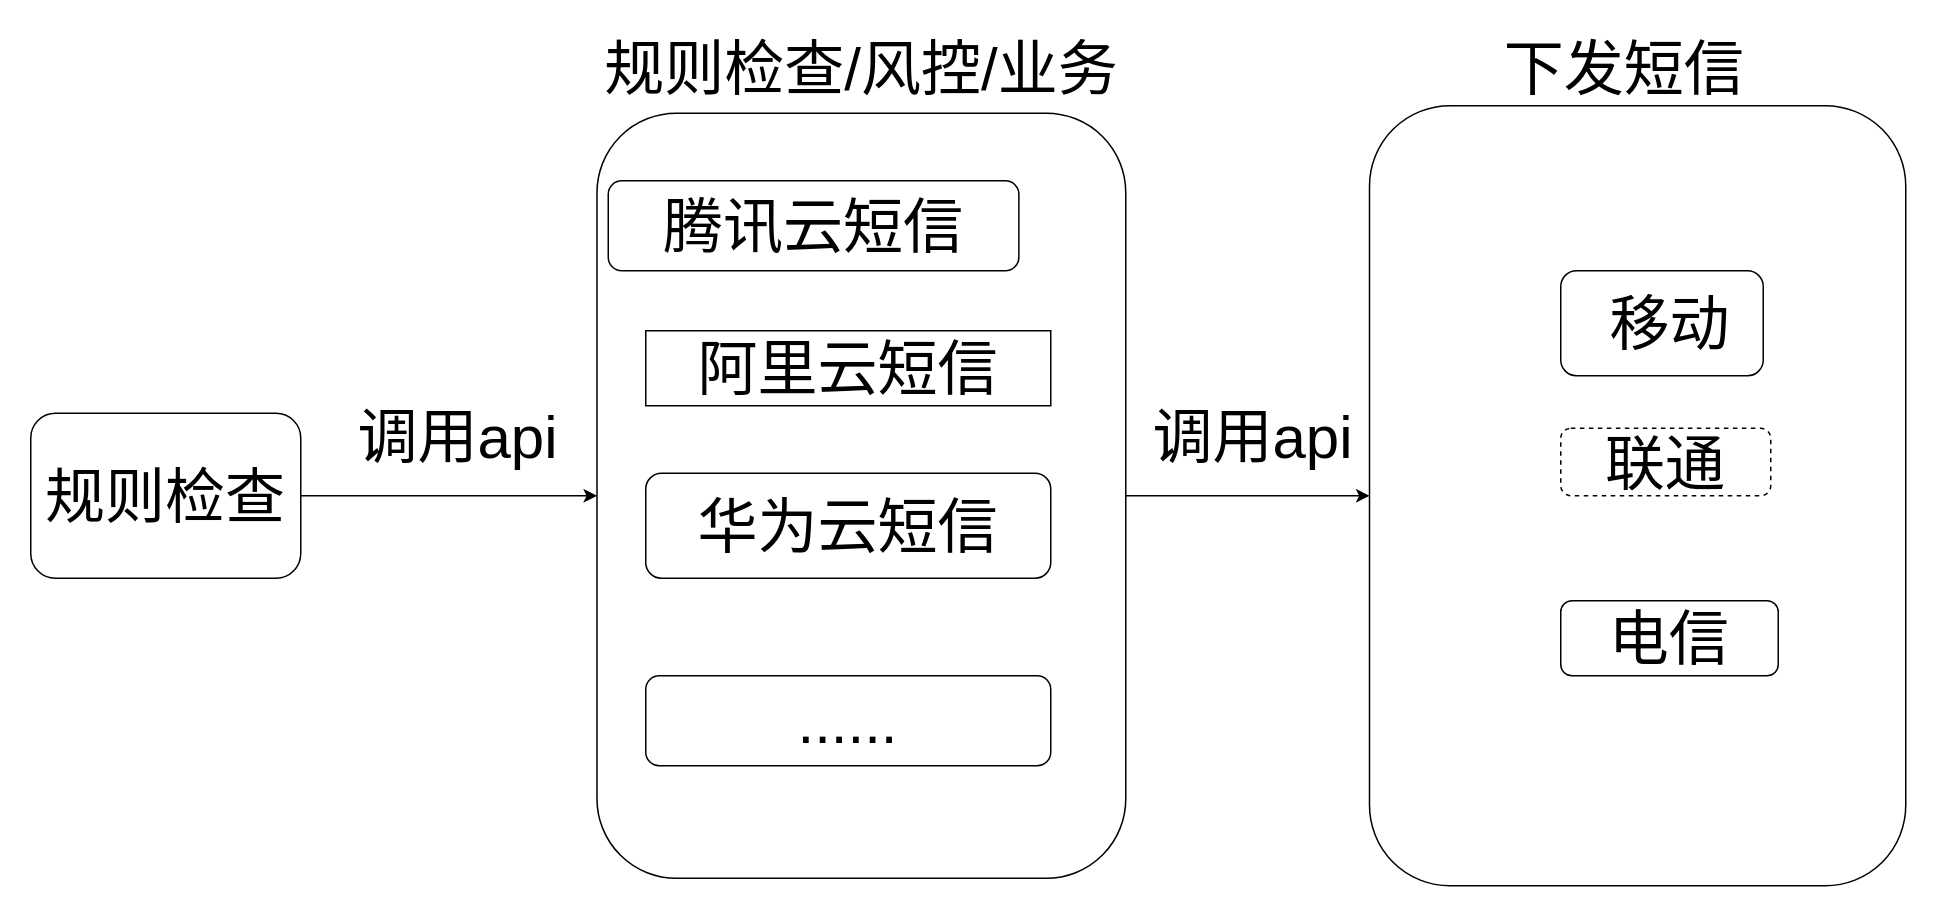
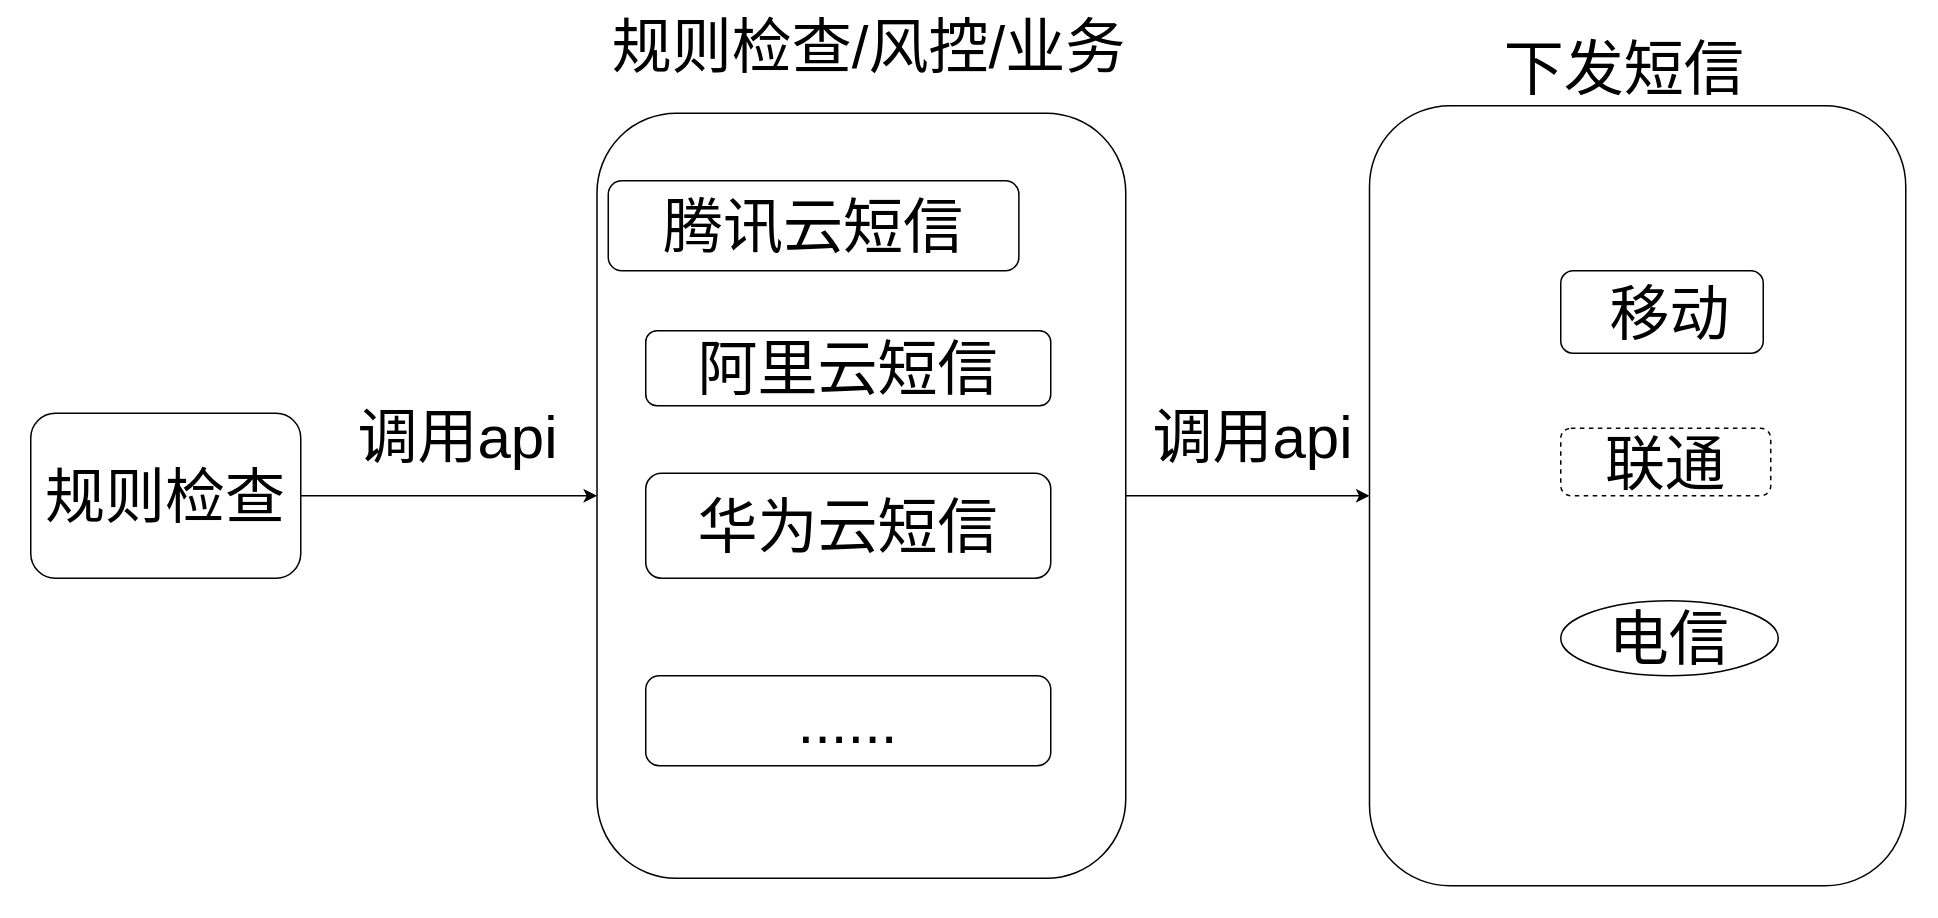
(861, 68) -> (869, 46)
(1662, 323) -> (1662, 312)
(848, 368) -> (848, 368)
(1670, 638) -> (1670, 638)
